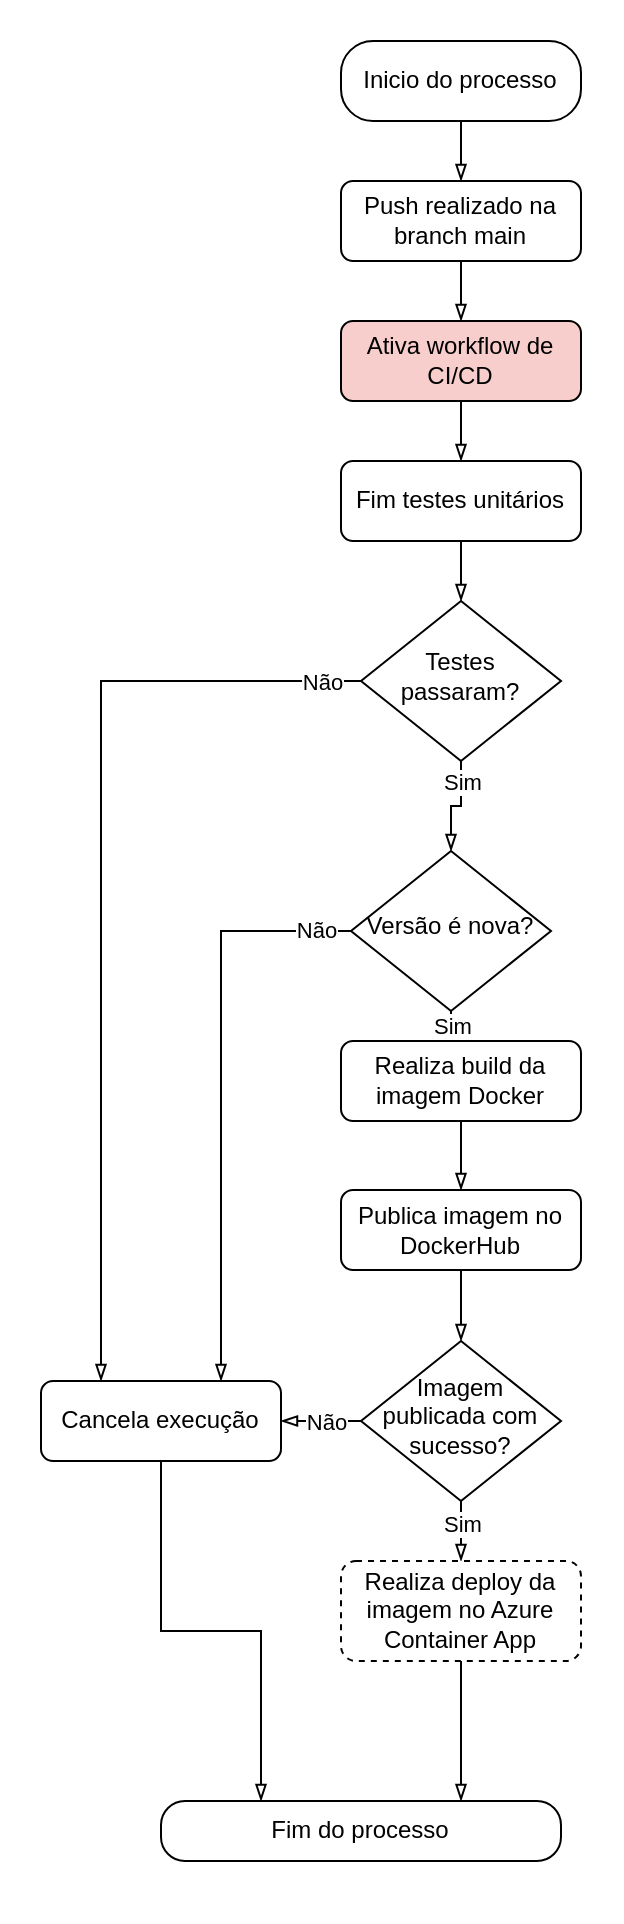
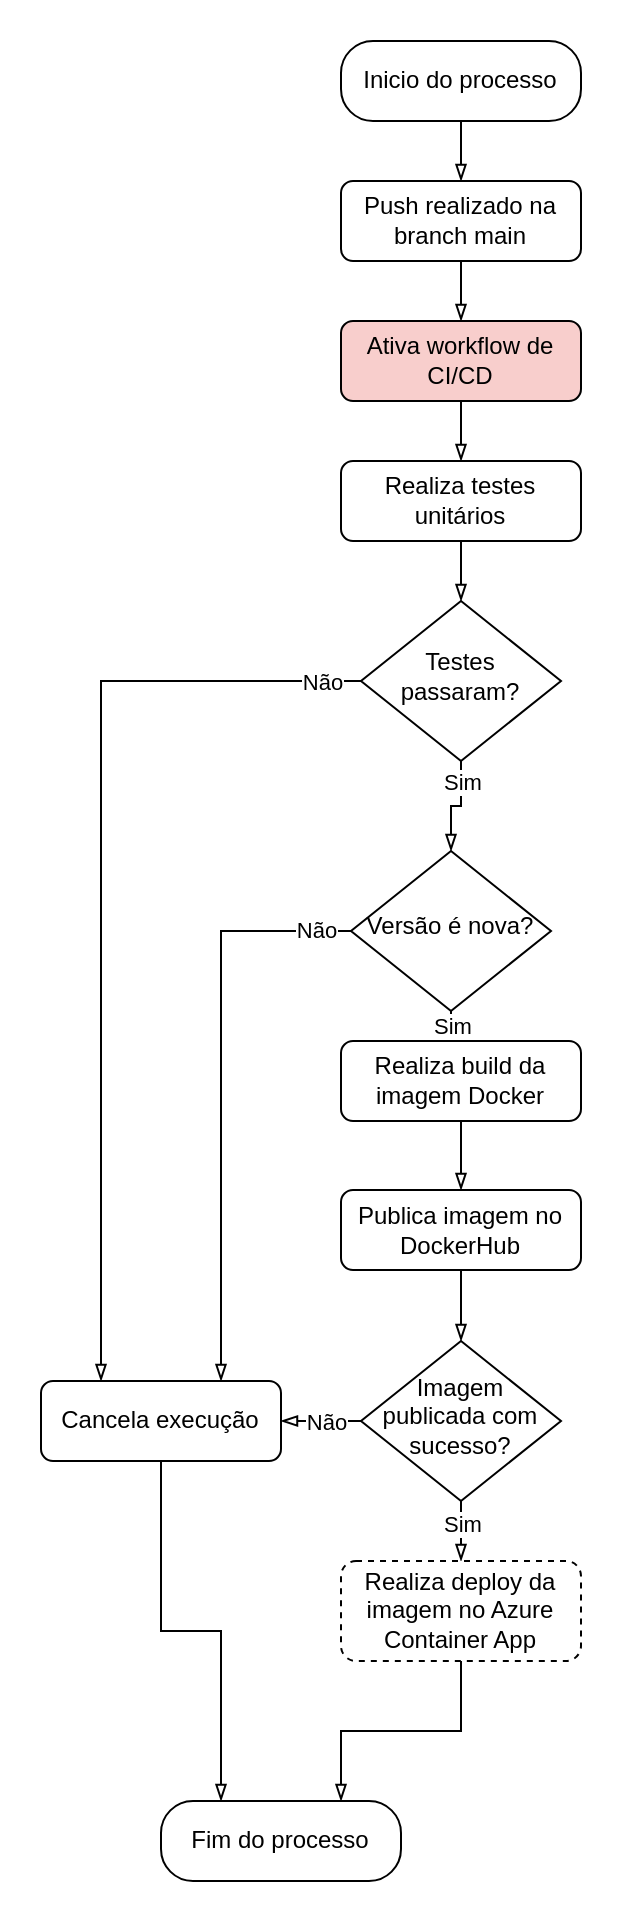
(461, 501) -> (461, 501)
(361, 1831) -> (281, 1841)
